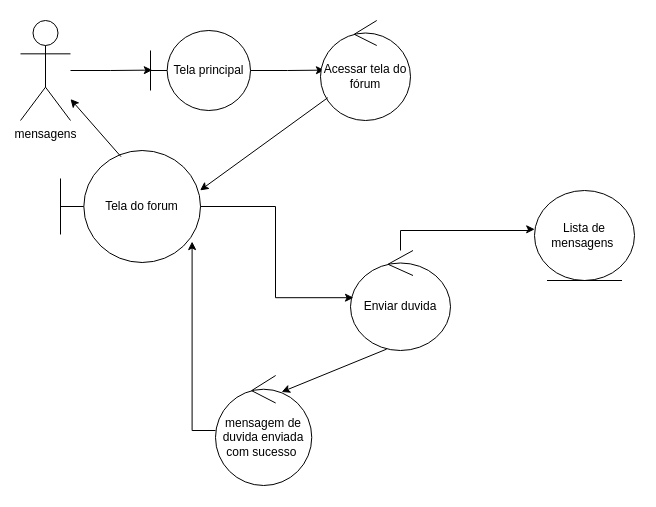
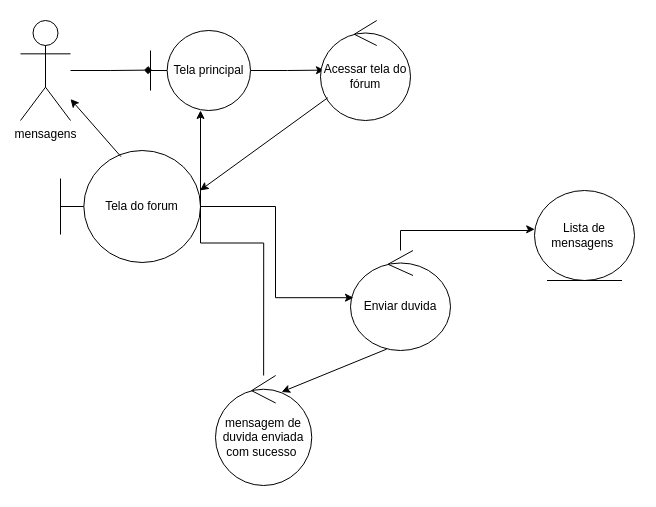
(144, 70) -> (143, 70)
(192, 351) -> (236, 243)
